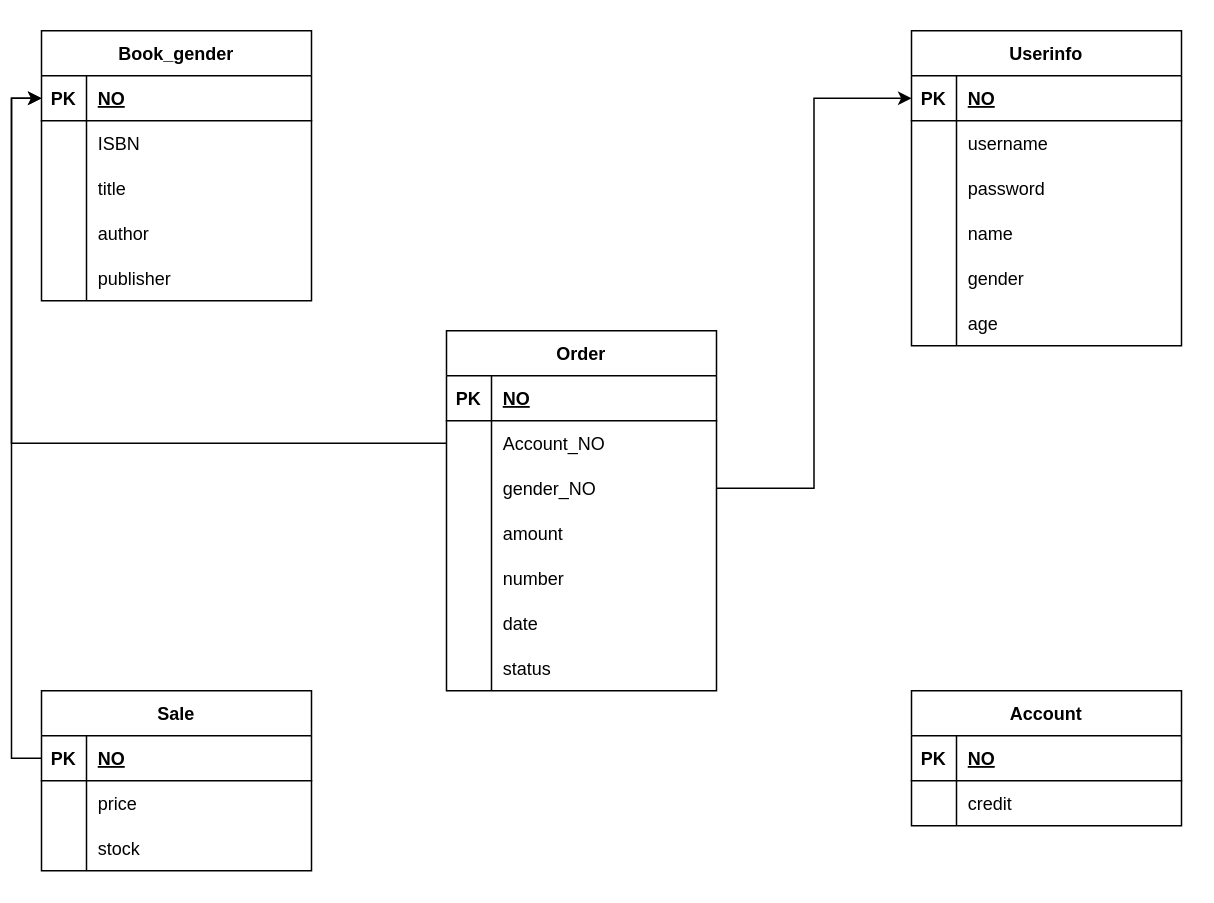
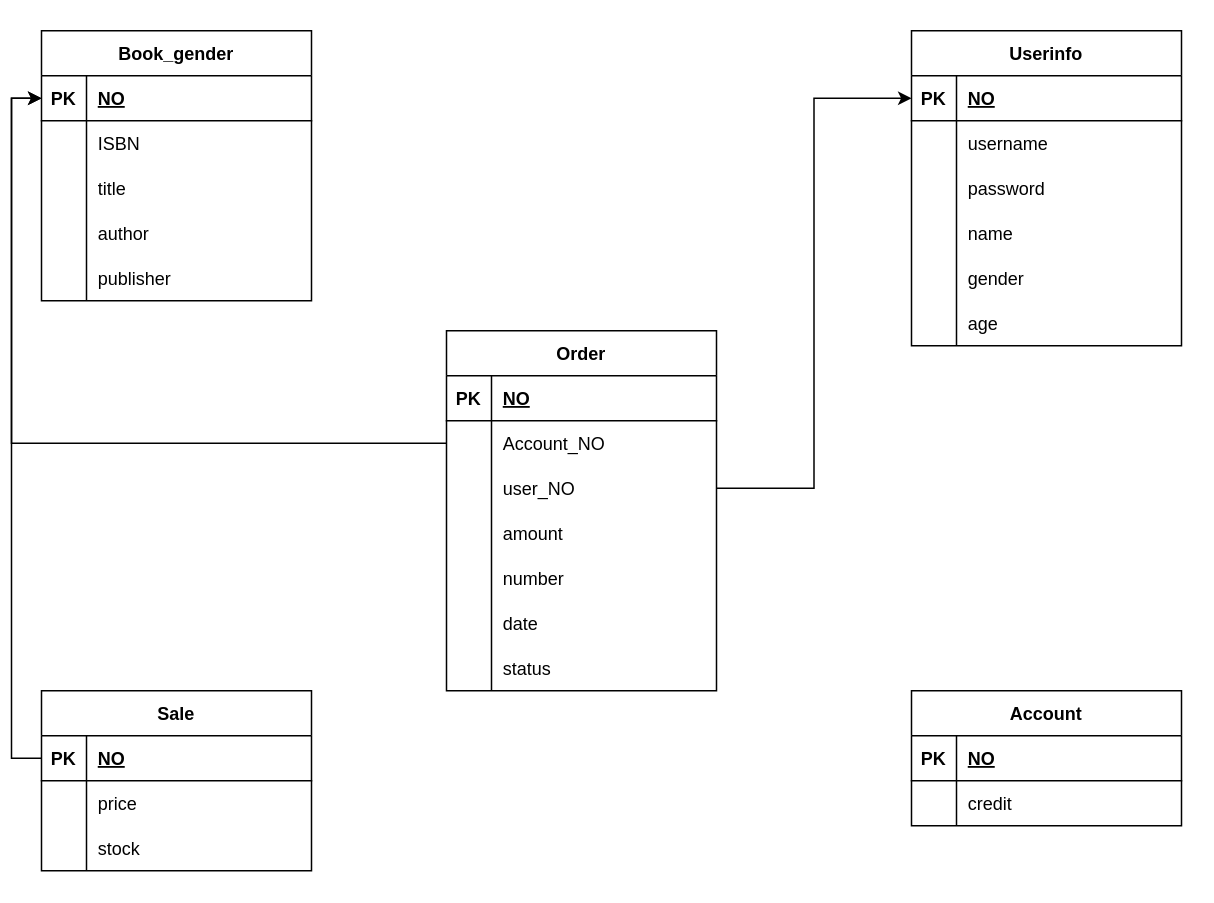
(548, 489) -> (538, 489)
